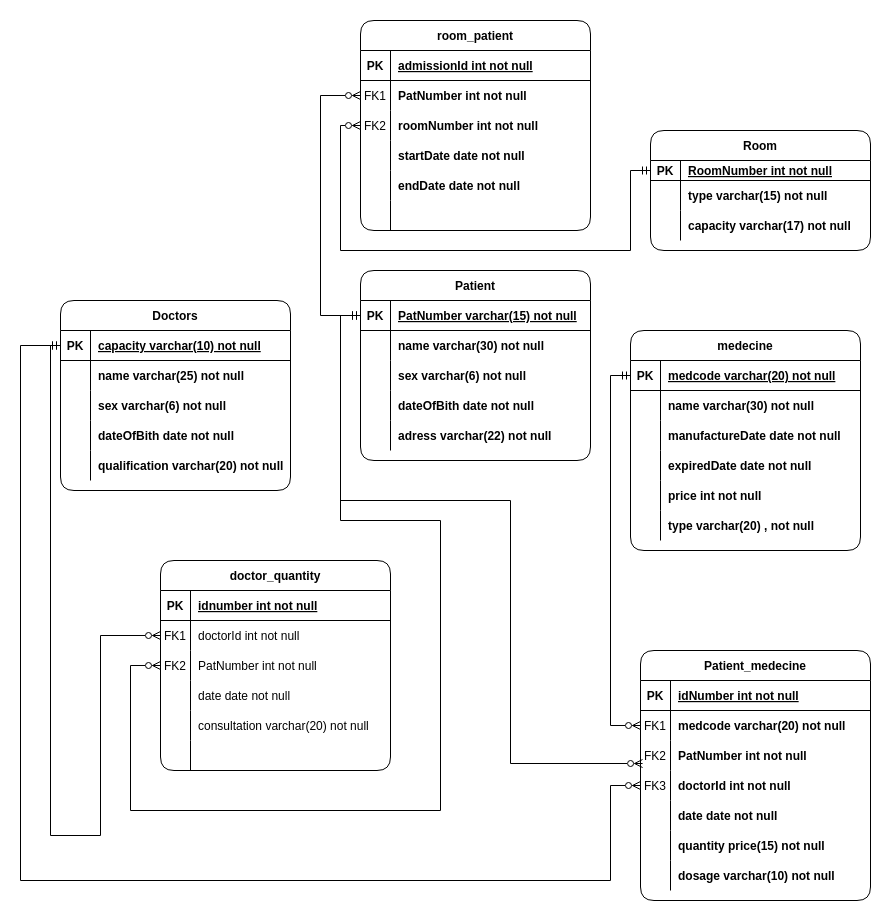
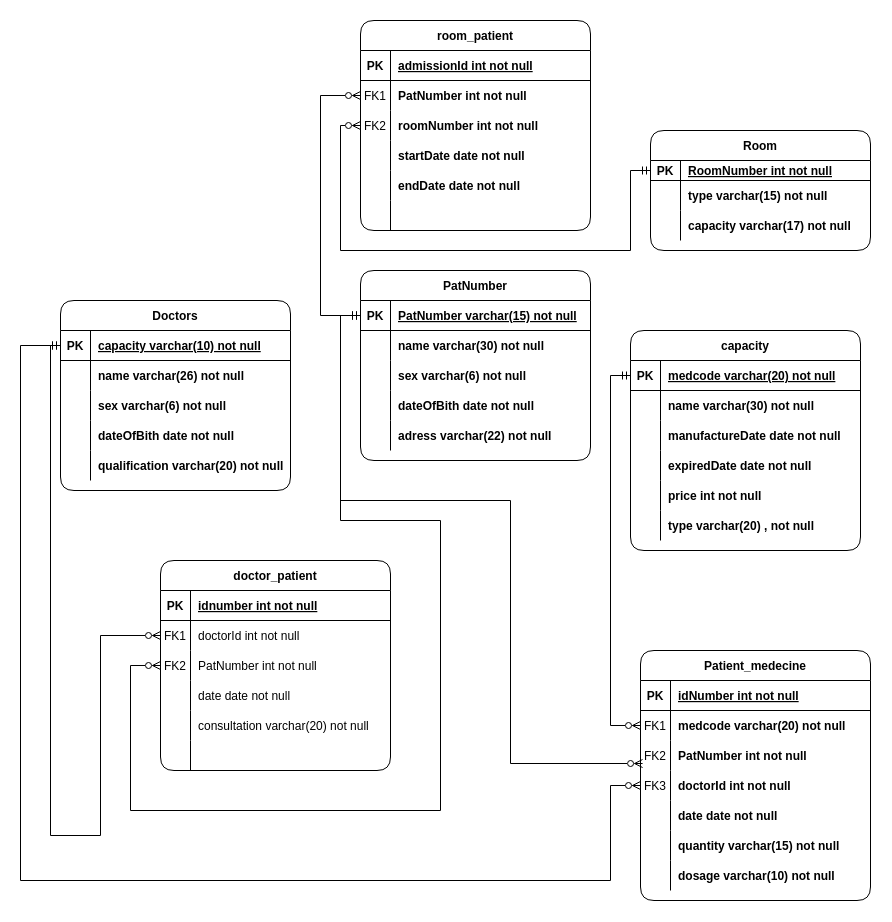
(475, 286) -> (475, 286)
(745, 346) -> (745, 346)
(174, 376) -> (174, 376)
(275, 576) -> (275, 576)
(758, 846) -> (766, 846)
